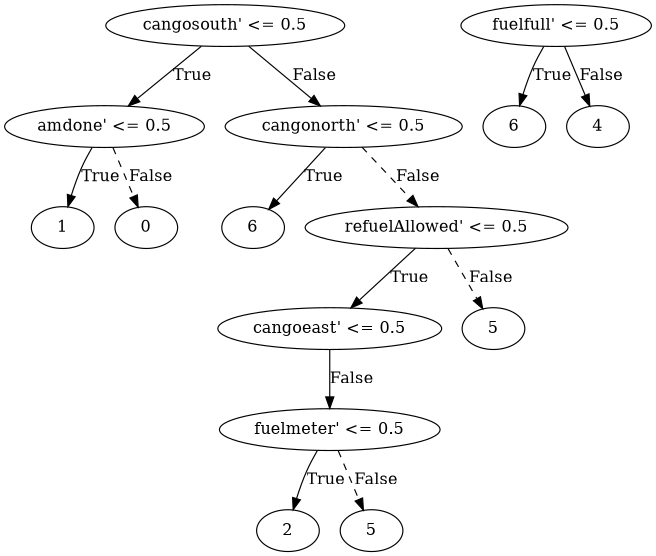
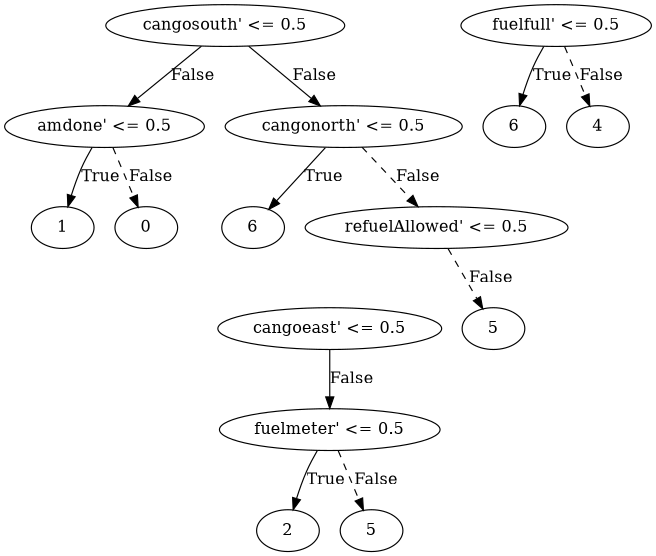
(575, 71) -> (575, 71)
(193, 76) -> (193, 76)
(388, 274) -> none
